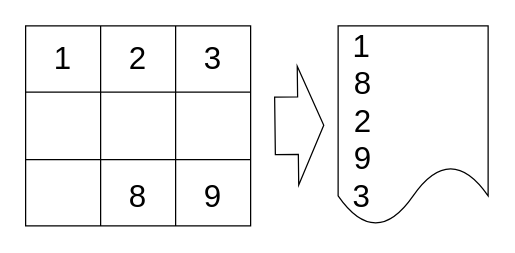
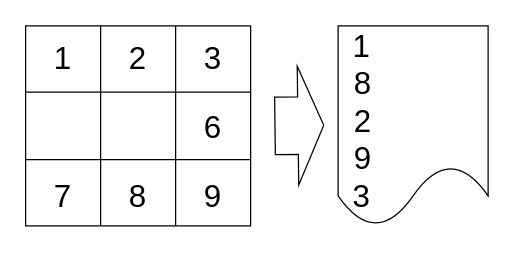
none -> (213, 126)
none -> (63, 194)
